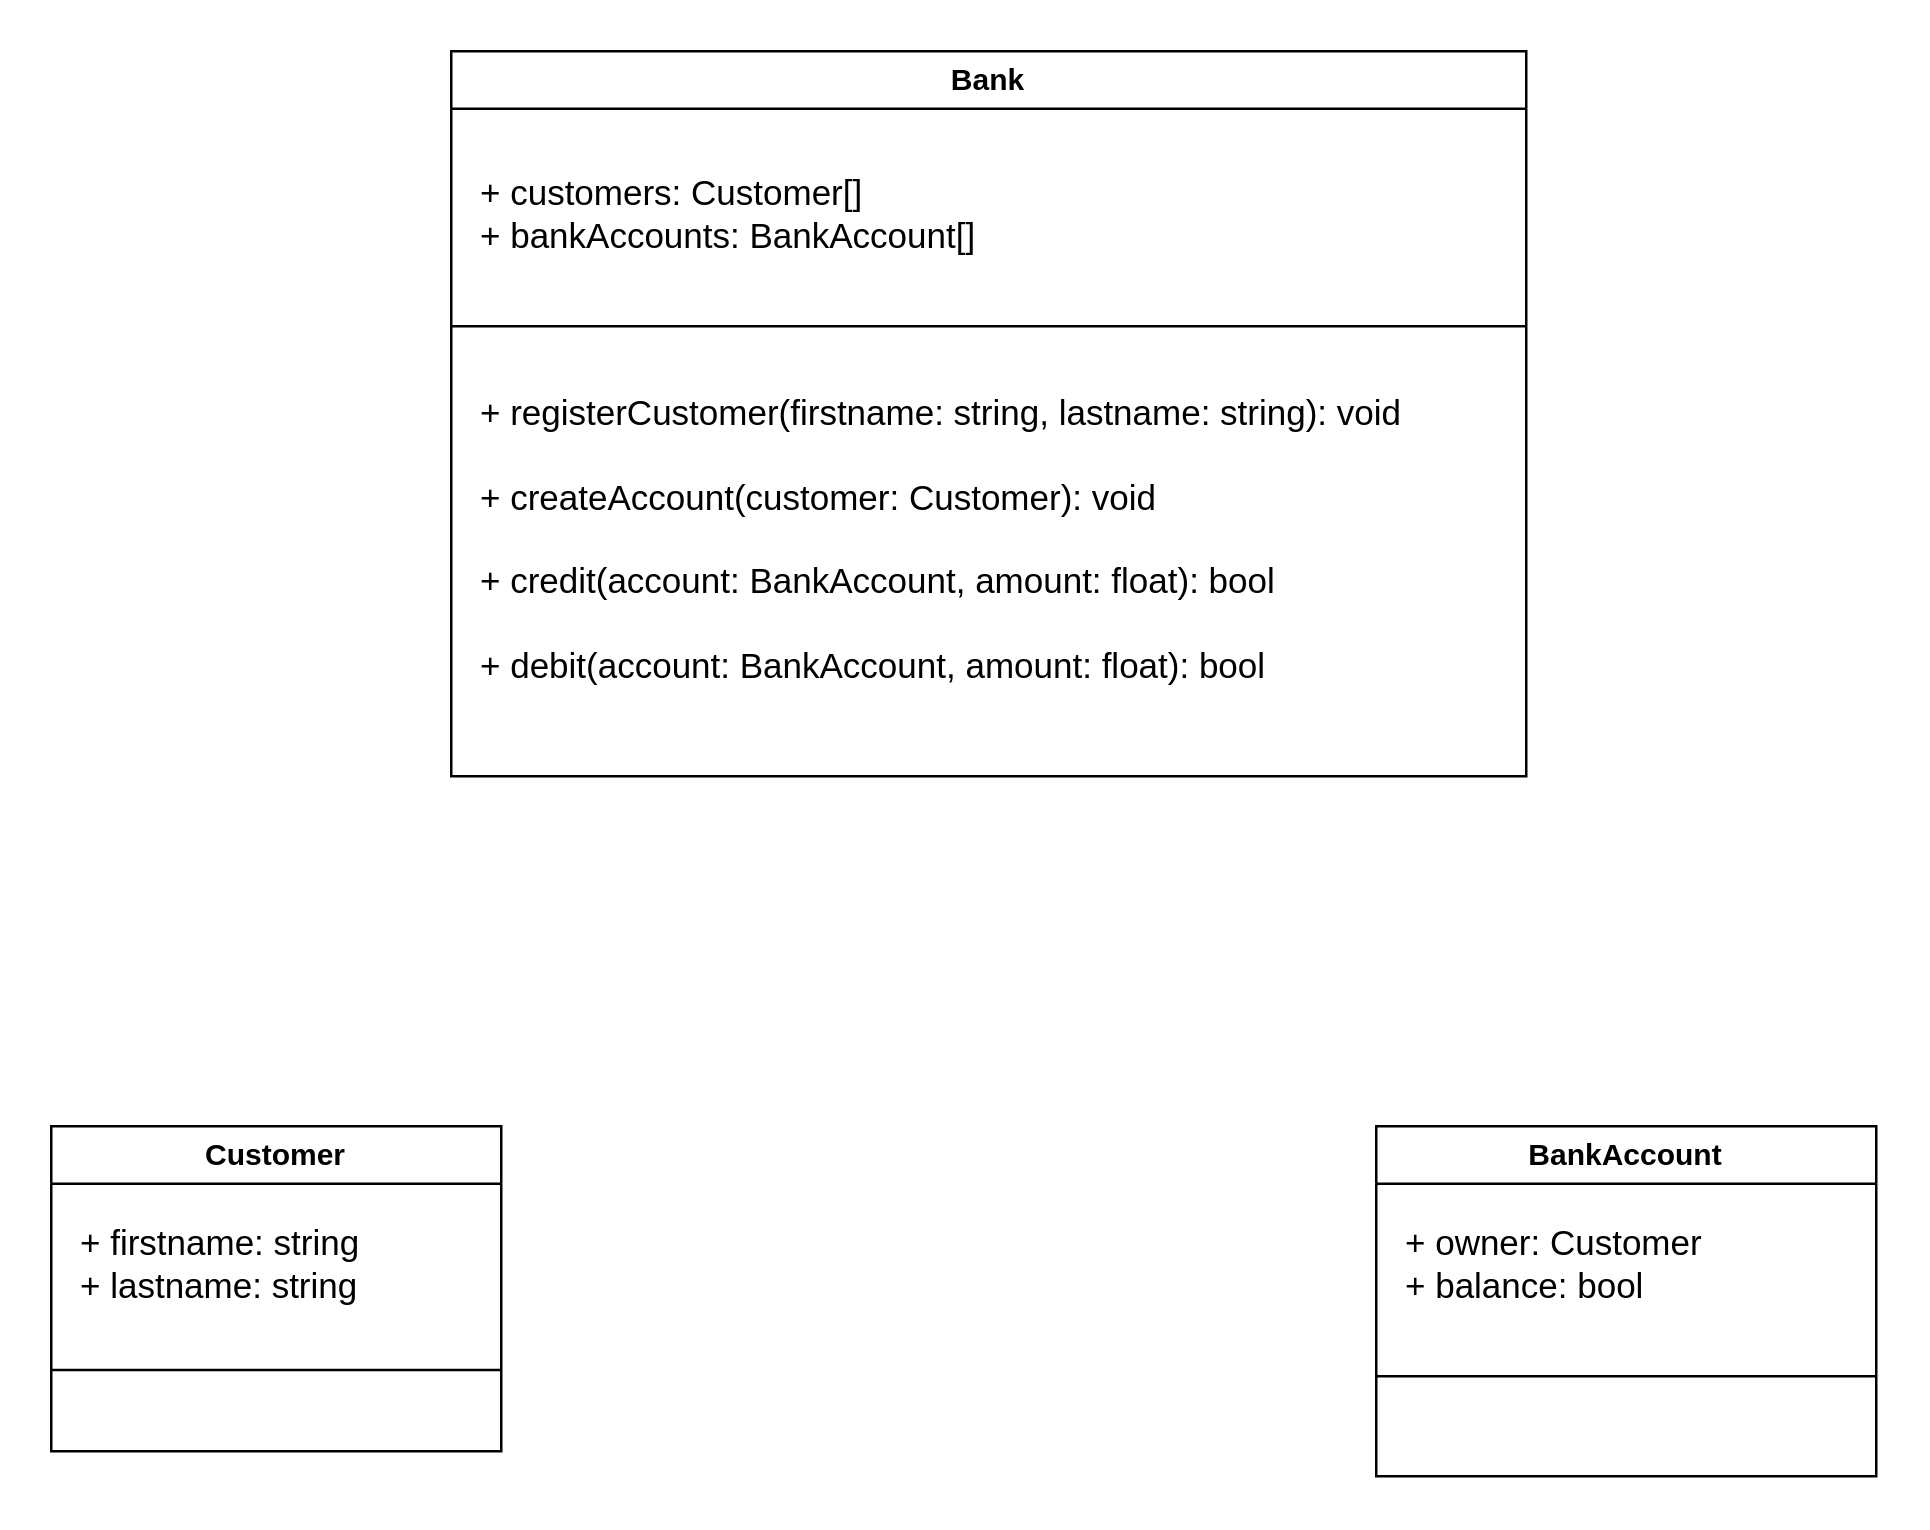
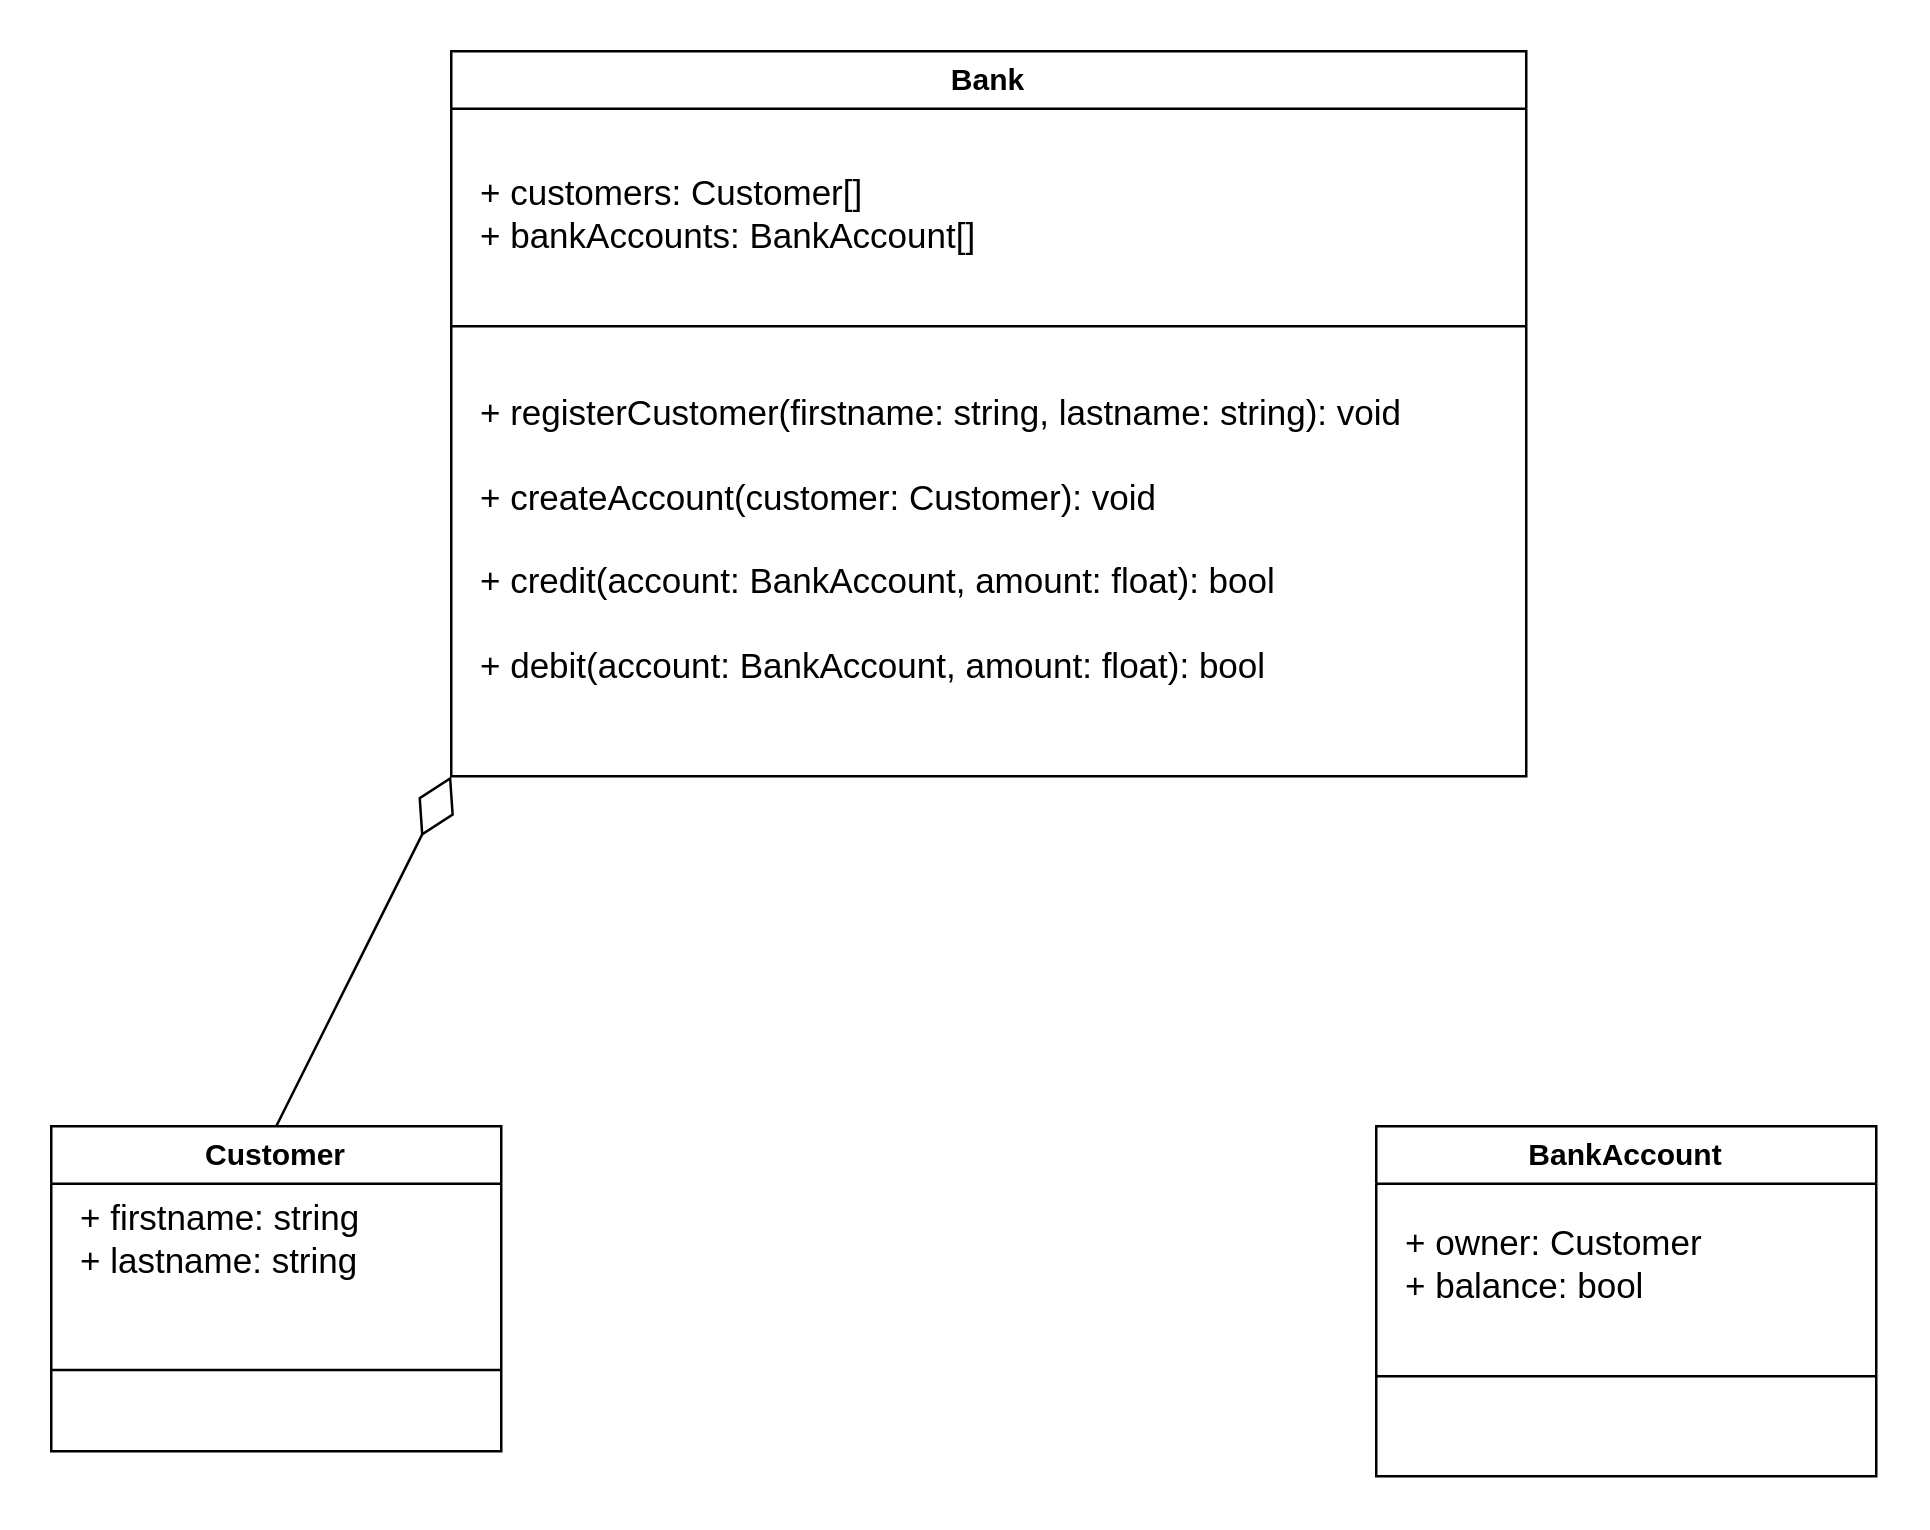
none -> (349, 980)
(251, 1264) -> (251, 1239)
